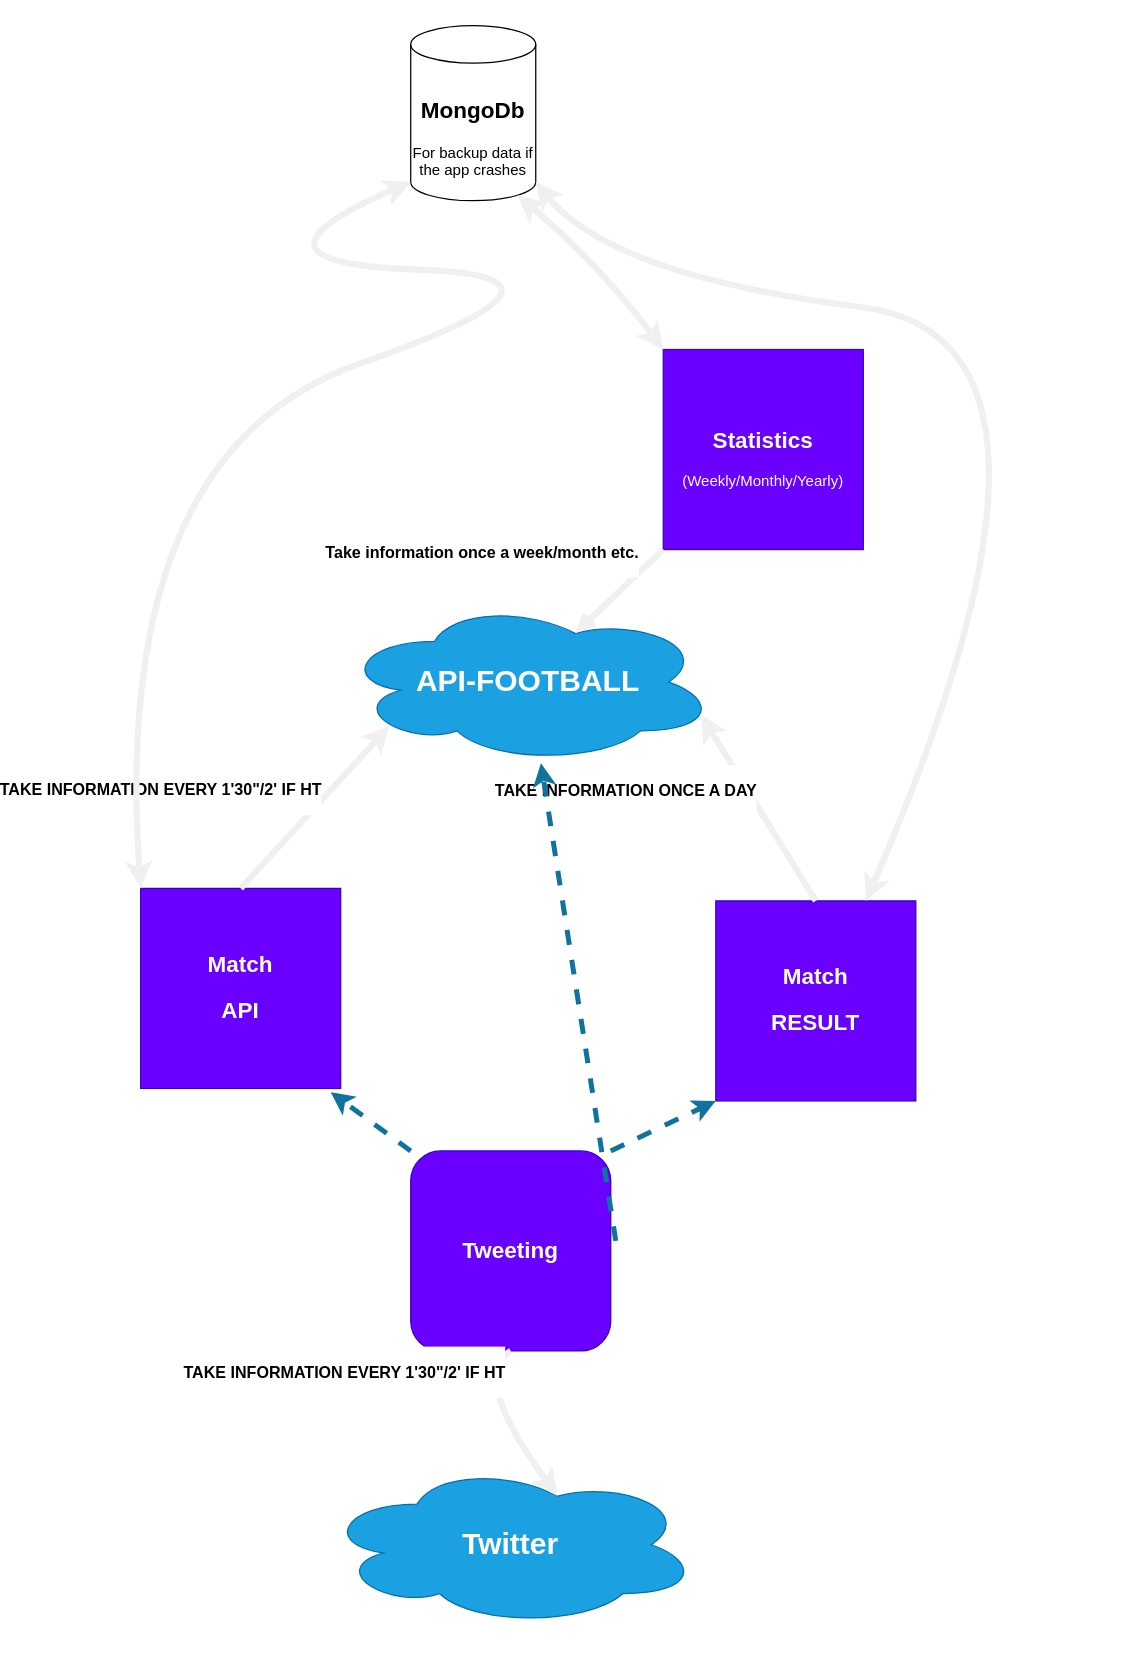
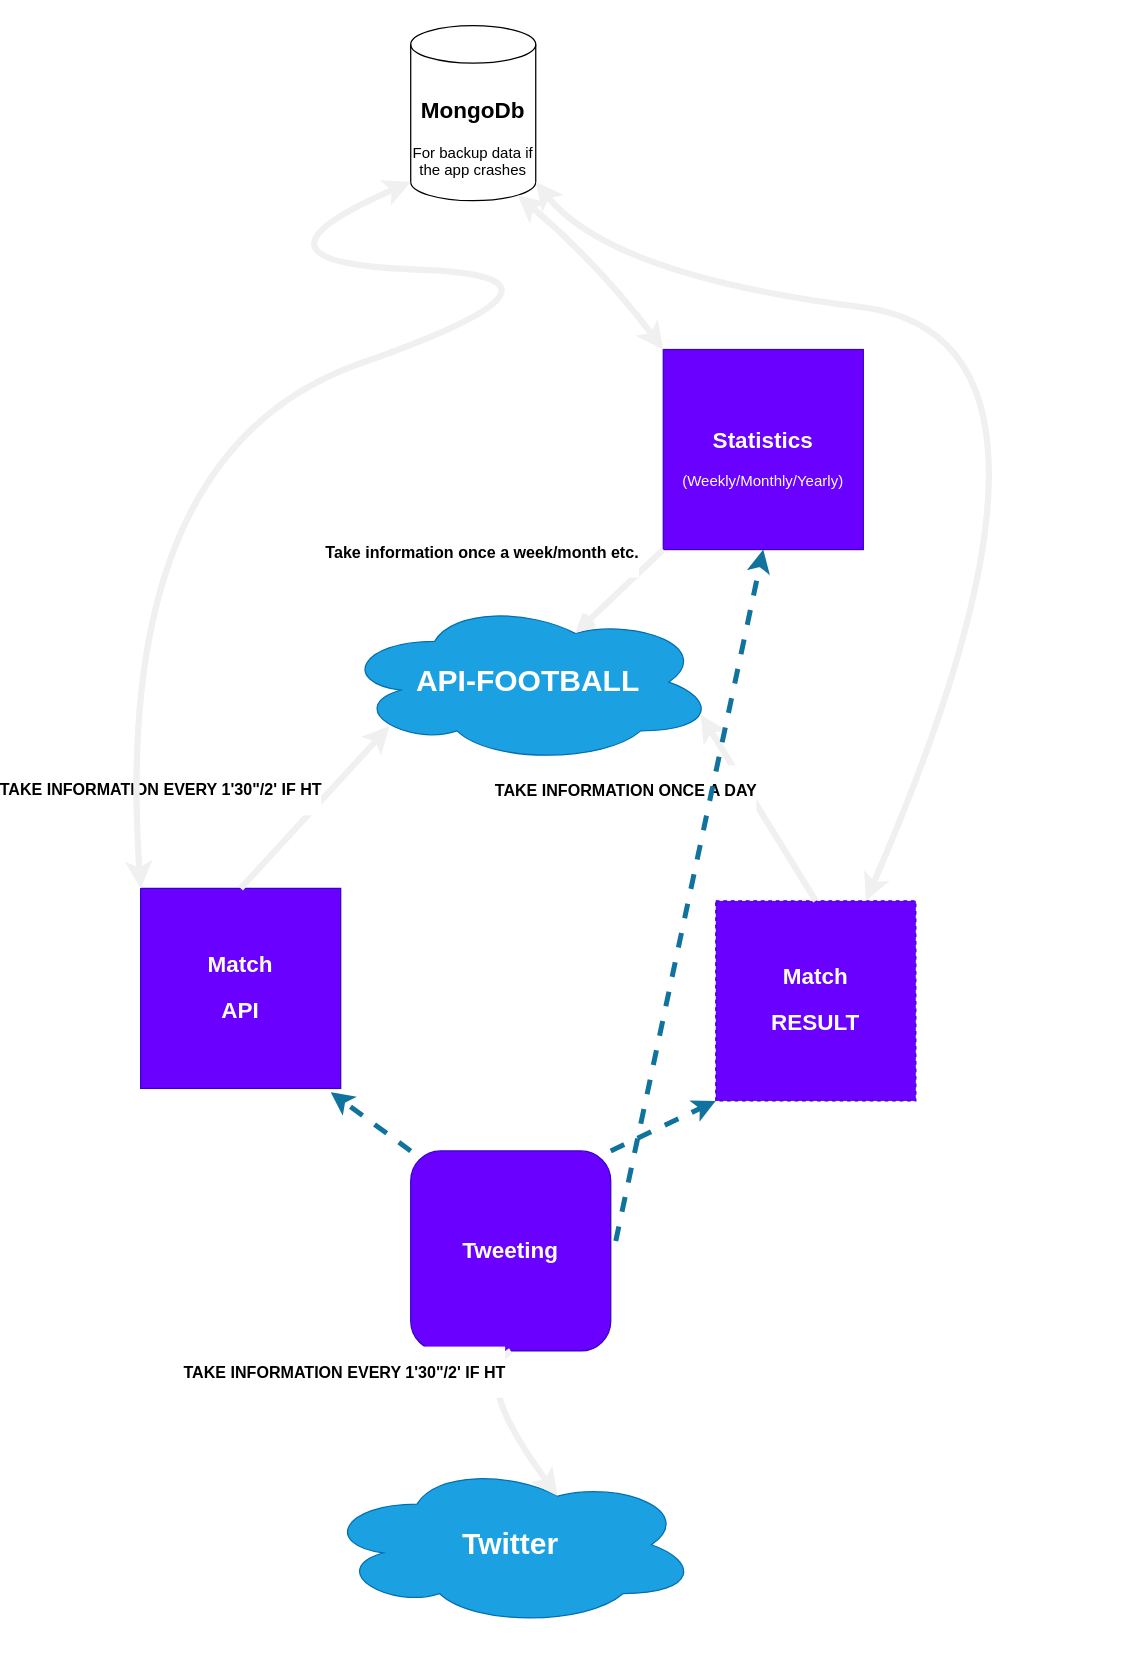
(545, 789) -> (705, 822)
(816, 1001) -> (816, 1001)
